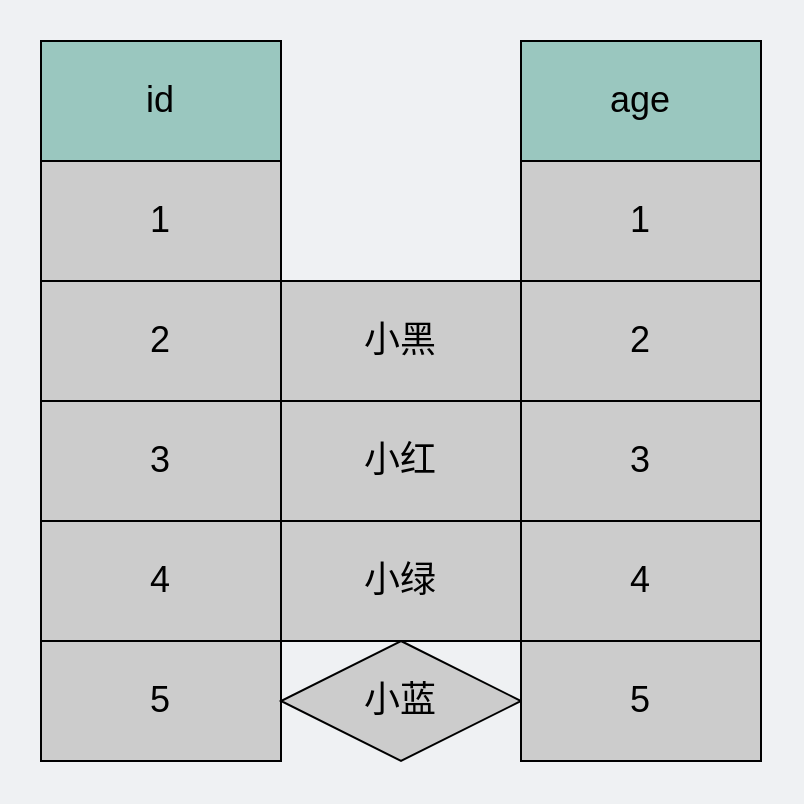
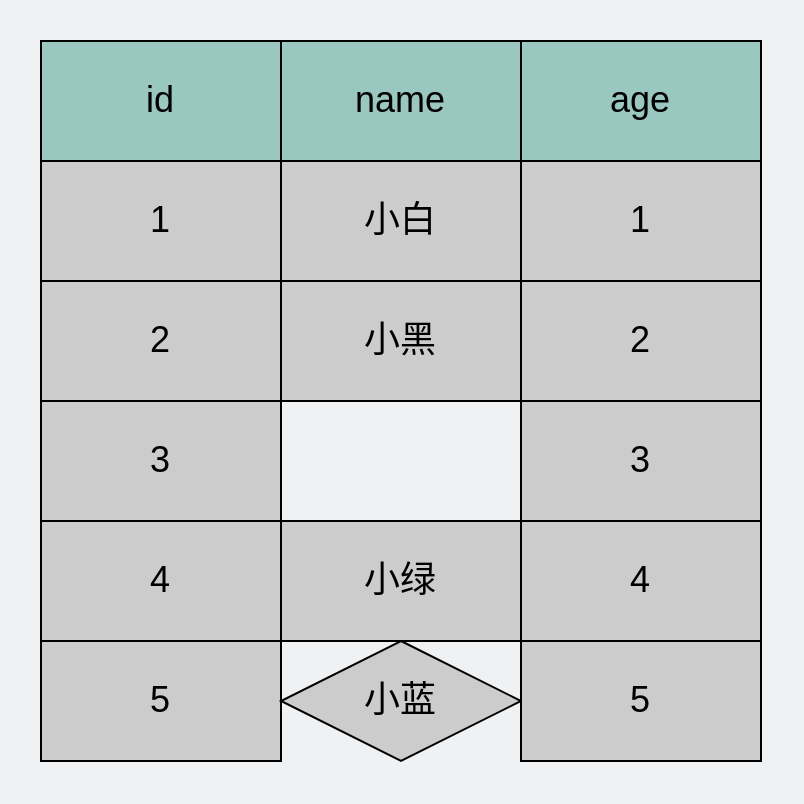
none -> (401, 101)
none -> (401, 221)
(401, 461) -> none
